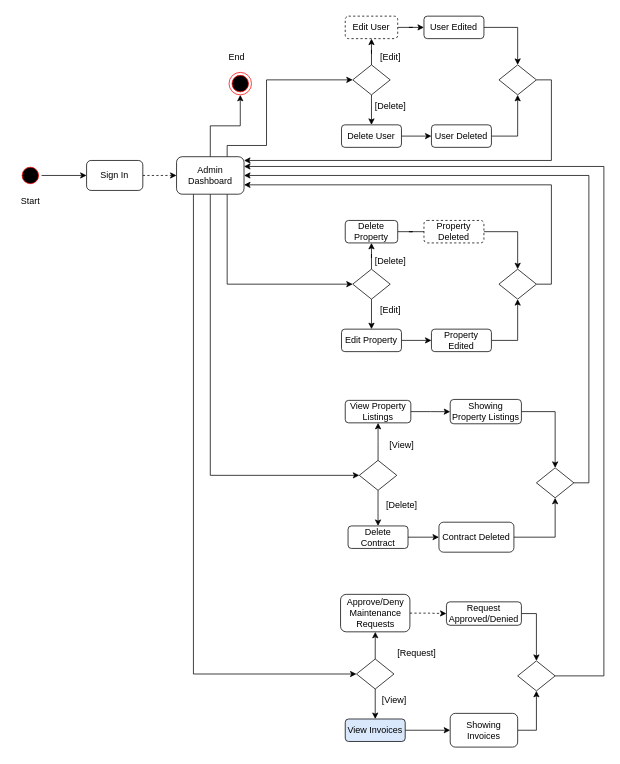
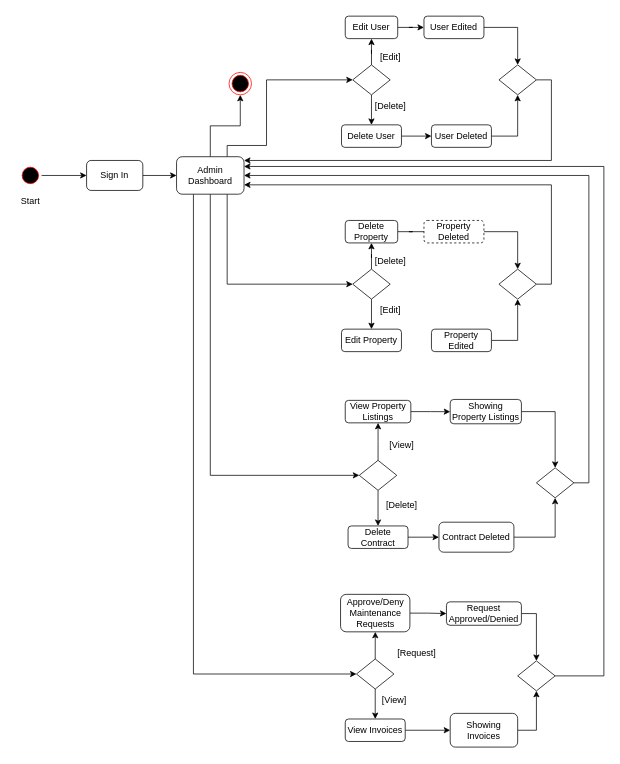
(372, 27) -> (372, 27)
(237, 57) -> none
(156, 175) -> (156, 175)
(414, 340) -> none
(425, 613) -> (425, 613)
(375, 730) -> (375, 730)
